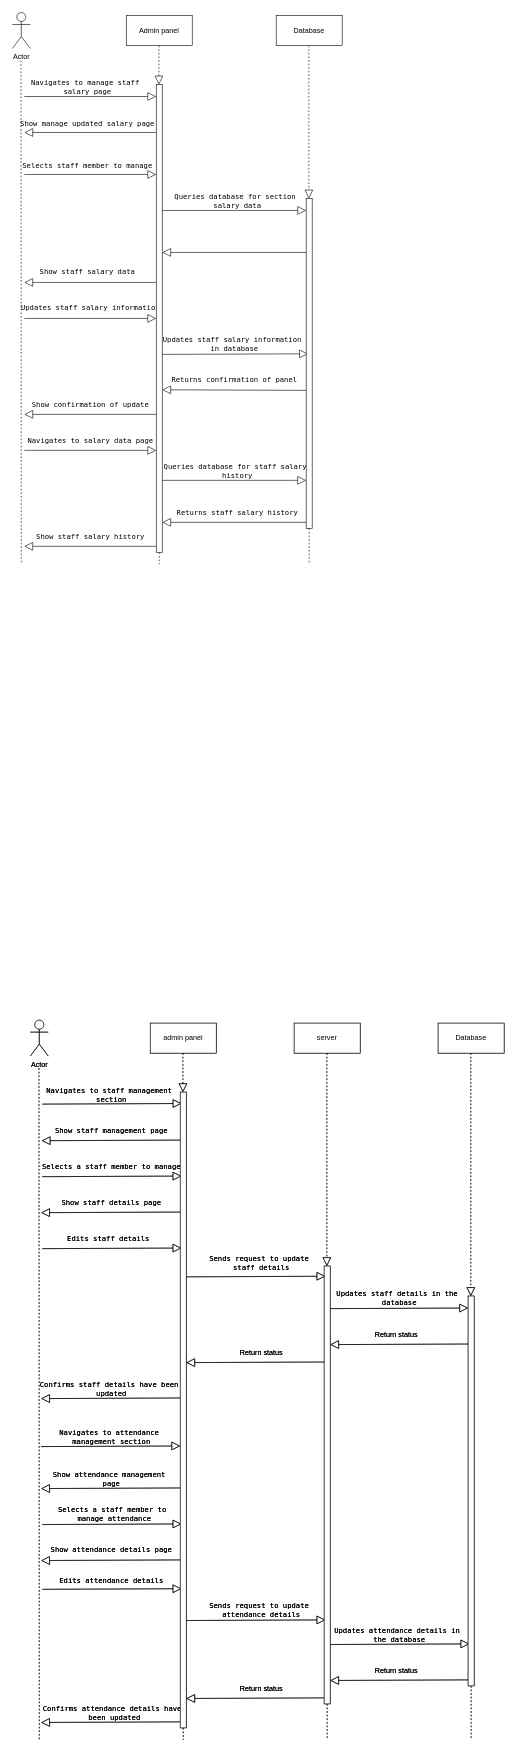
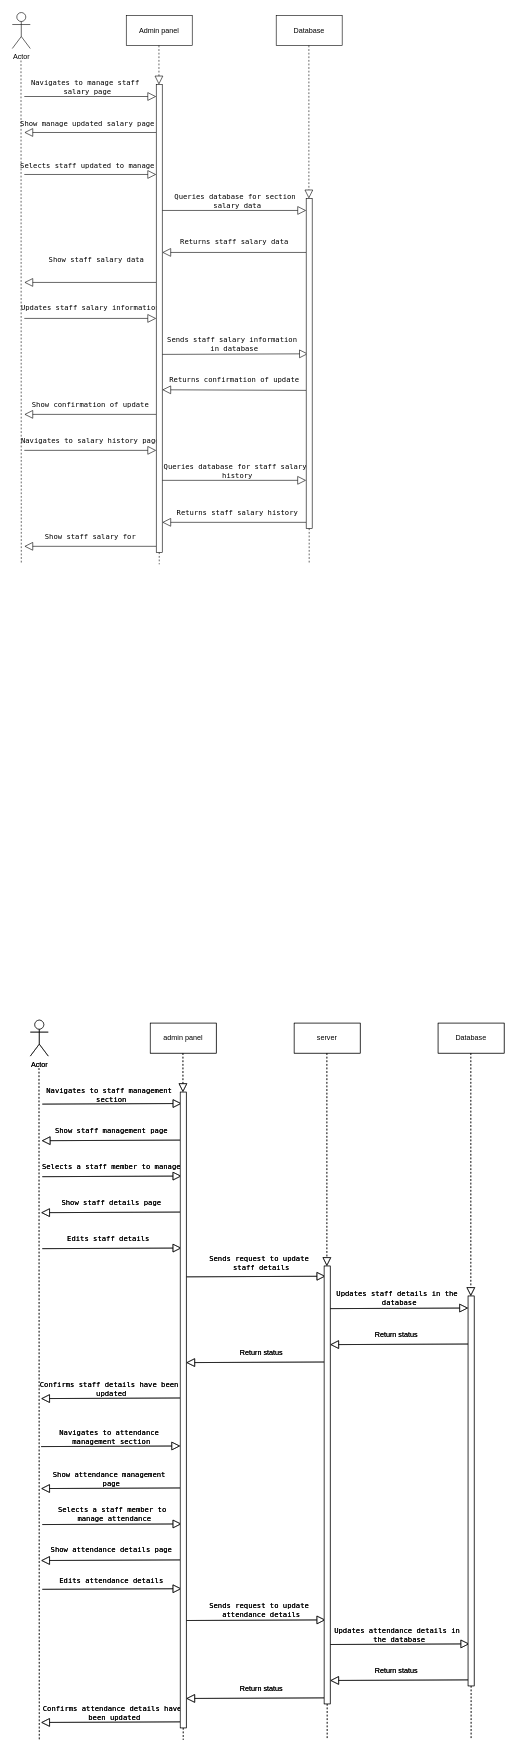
(88, 165) -> (88, 165)
none -> (234, 242)
(87, 272) -> (96, 260)
(235, 344) -> (235, 344)
(235, 380) -> (235, 380)
(91, 441) -> (91, 441)
(91, 537) -> (91, 537)
